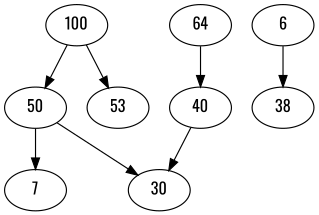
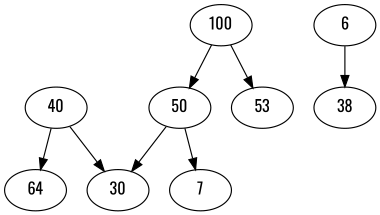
(201, 61) -> (47, 143)
